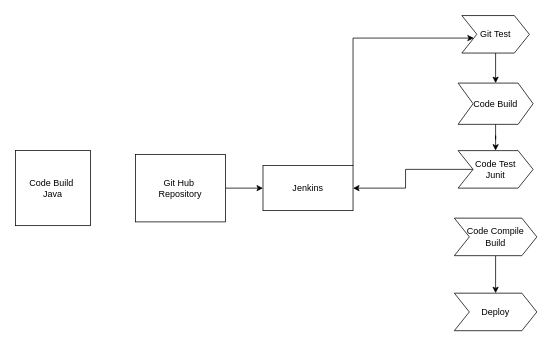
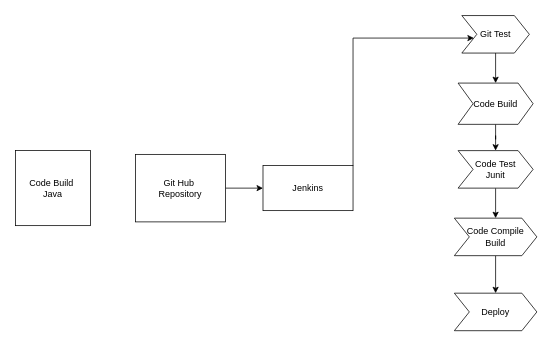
(430, 169) -> (495, 200)
